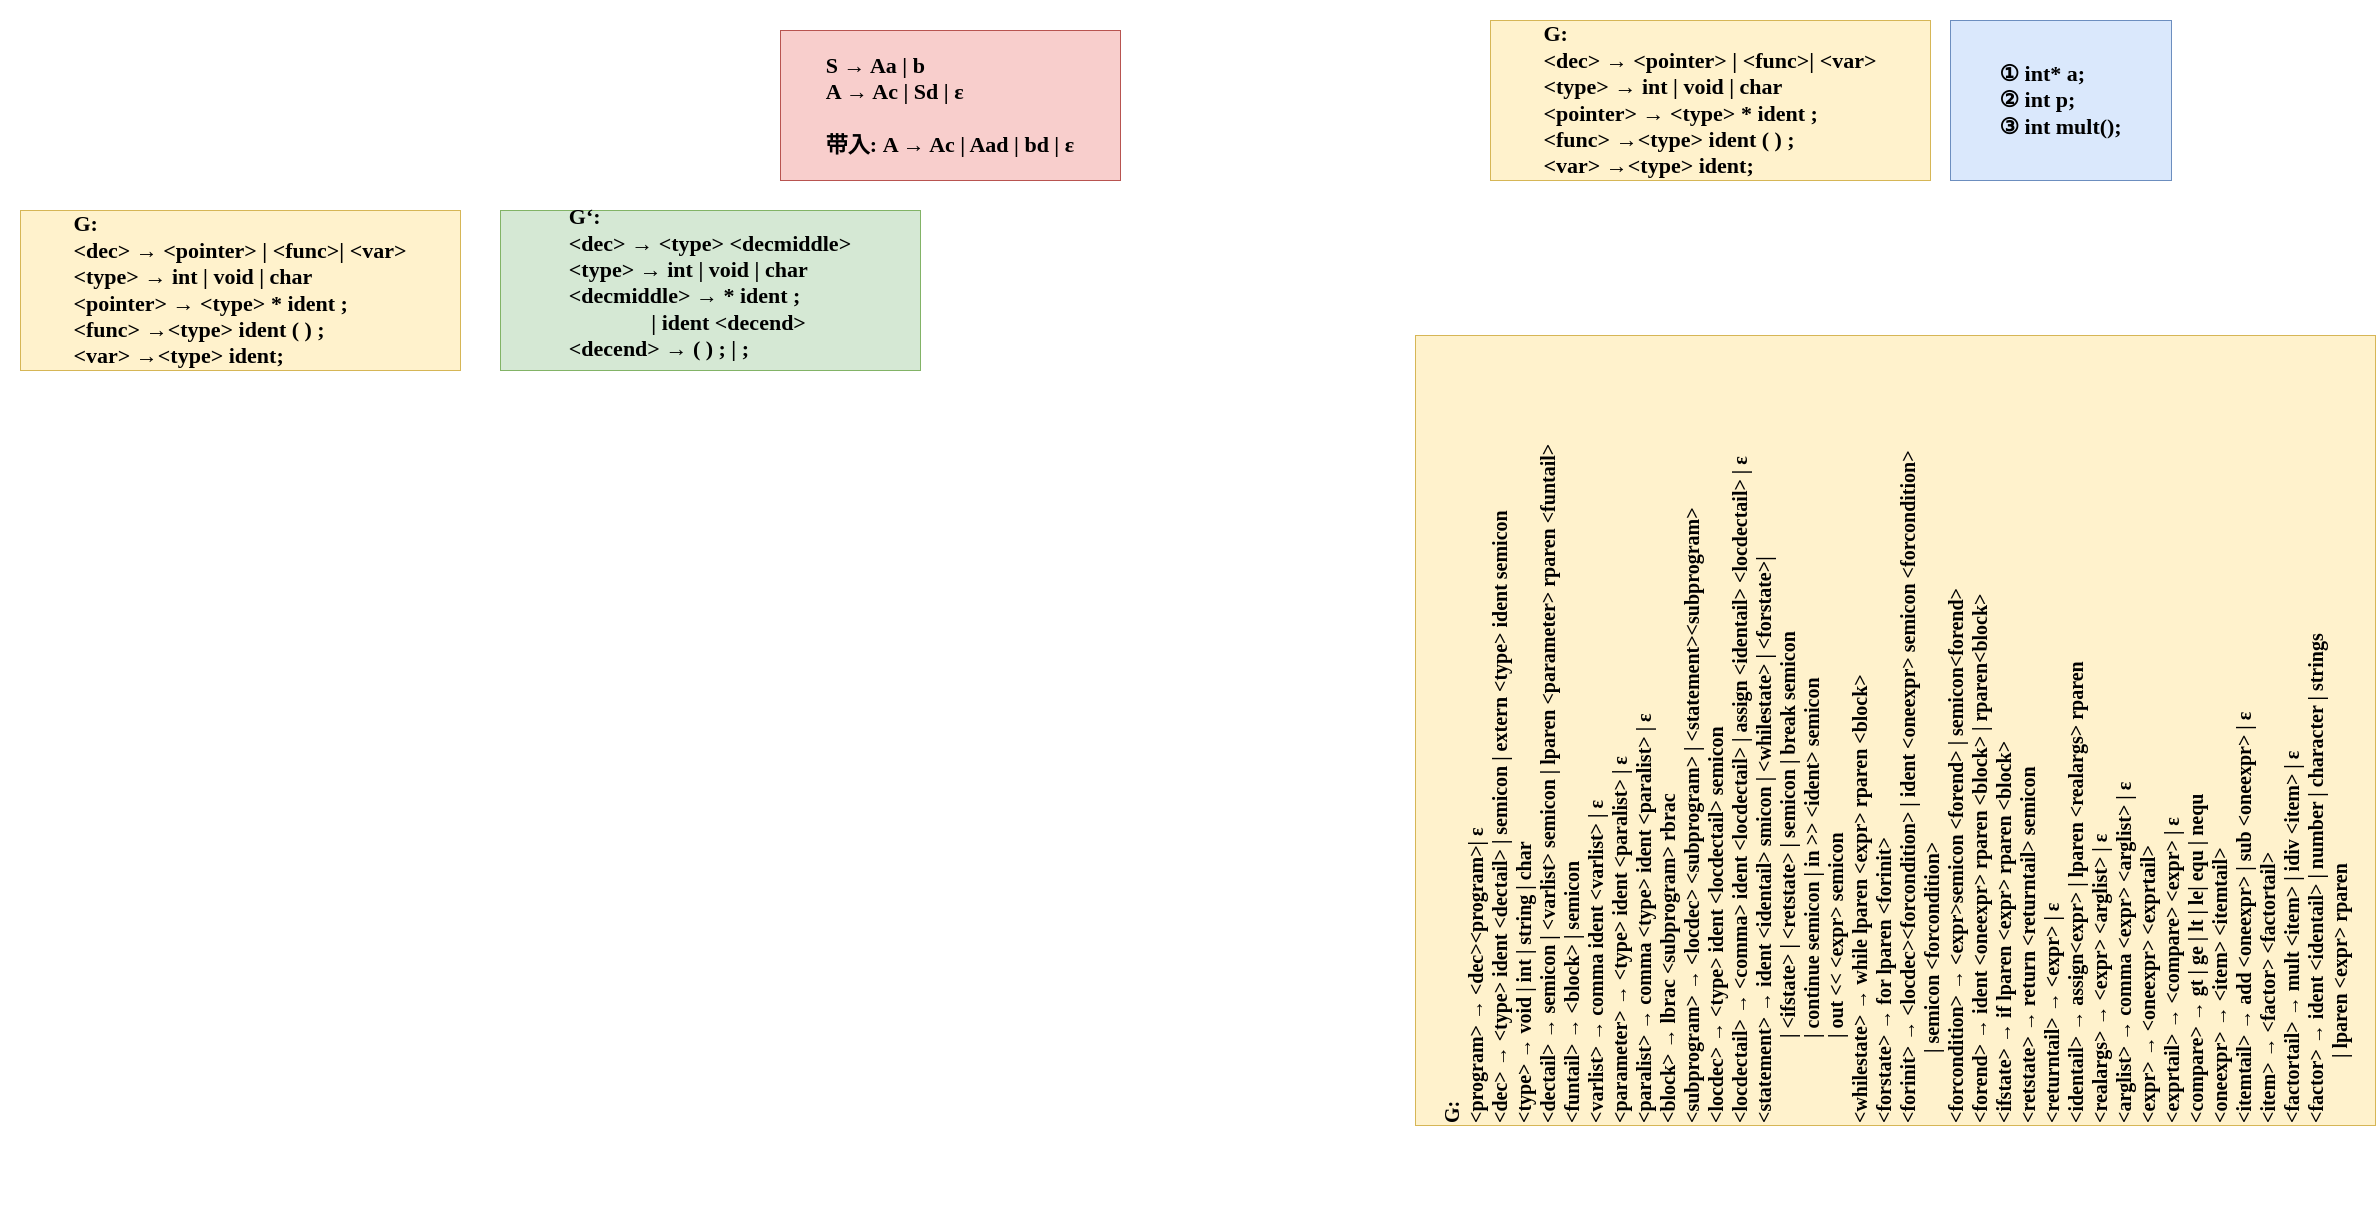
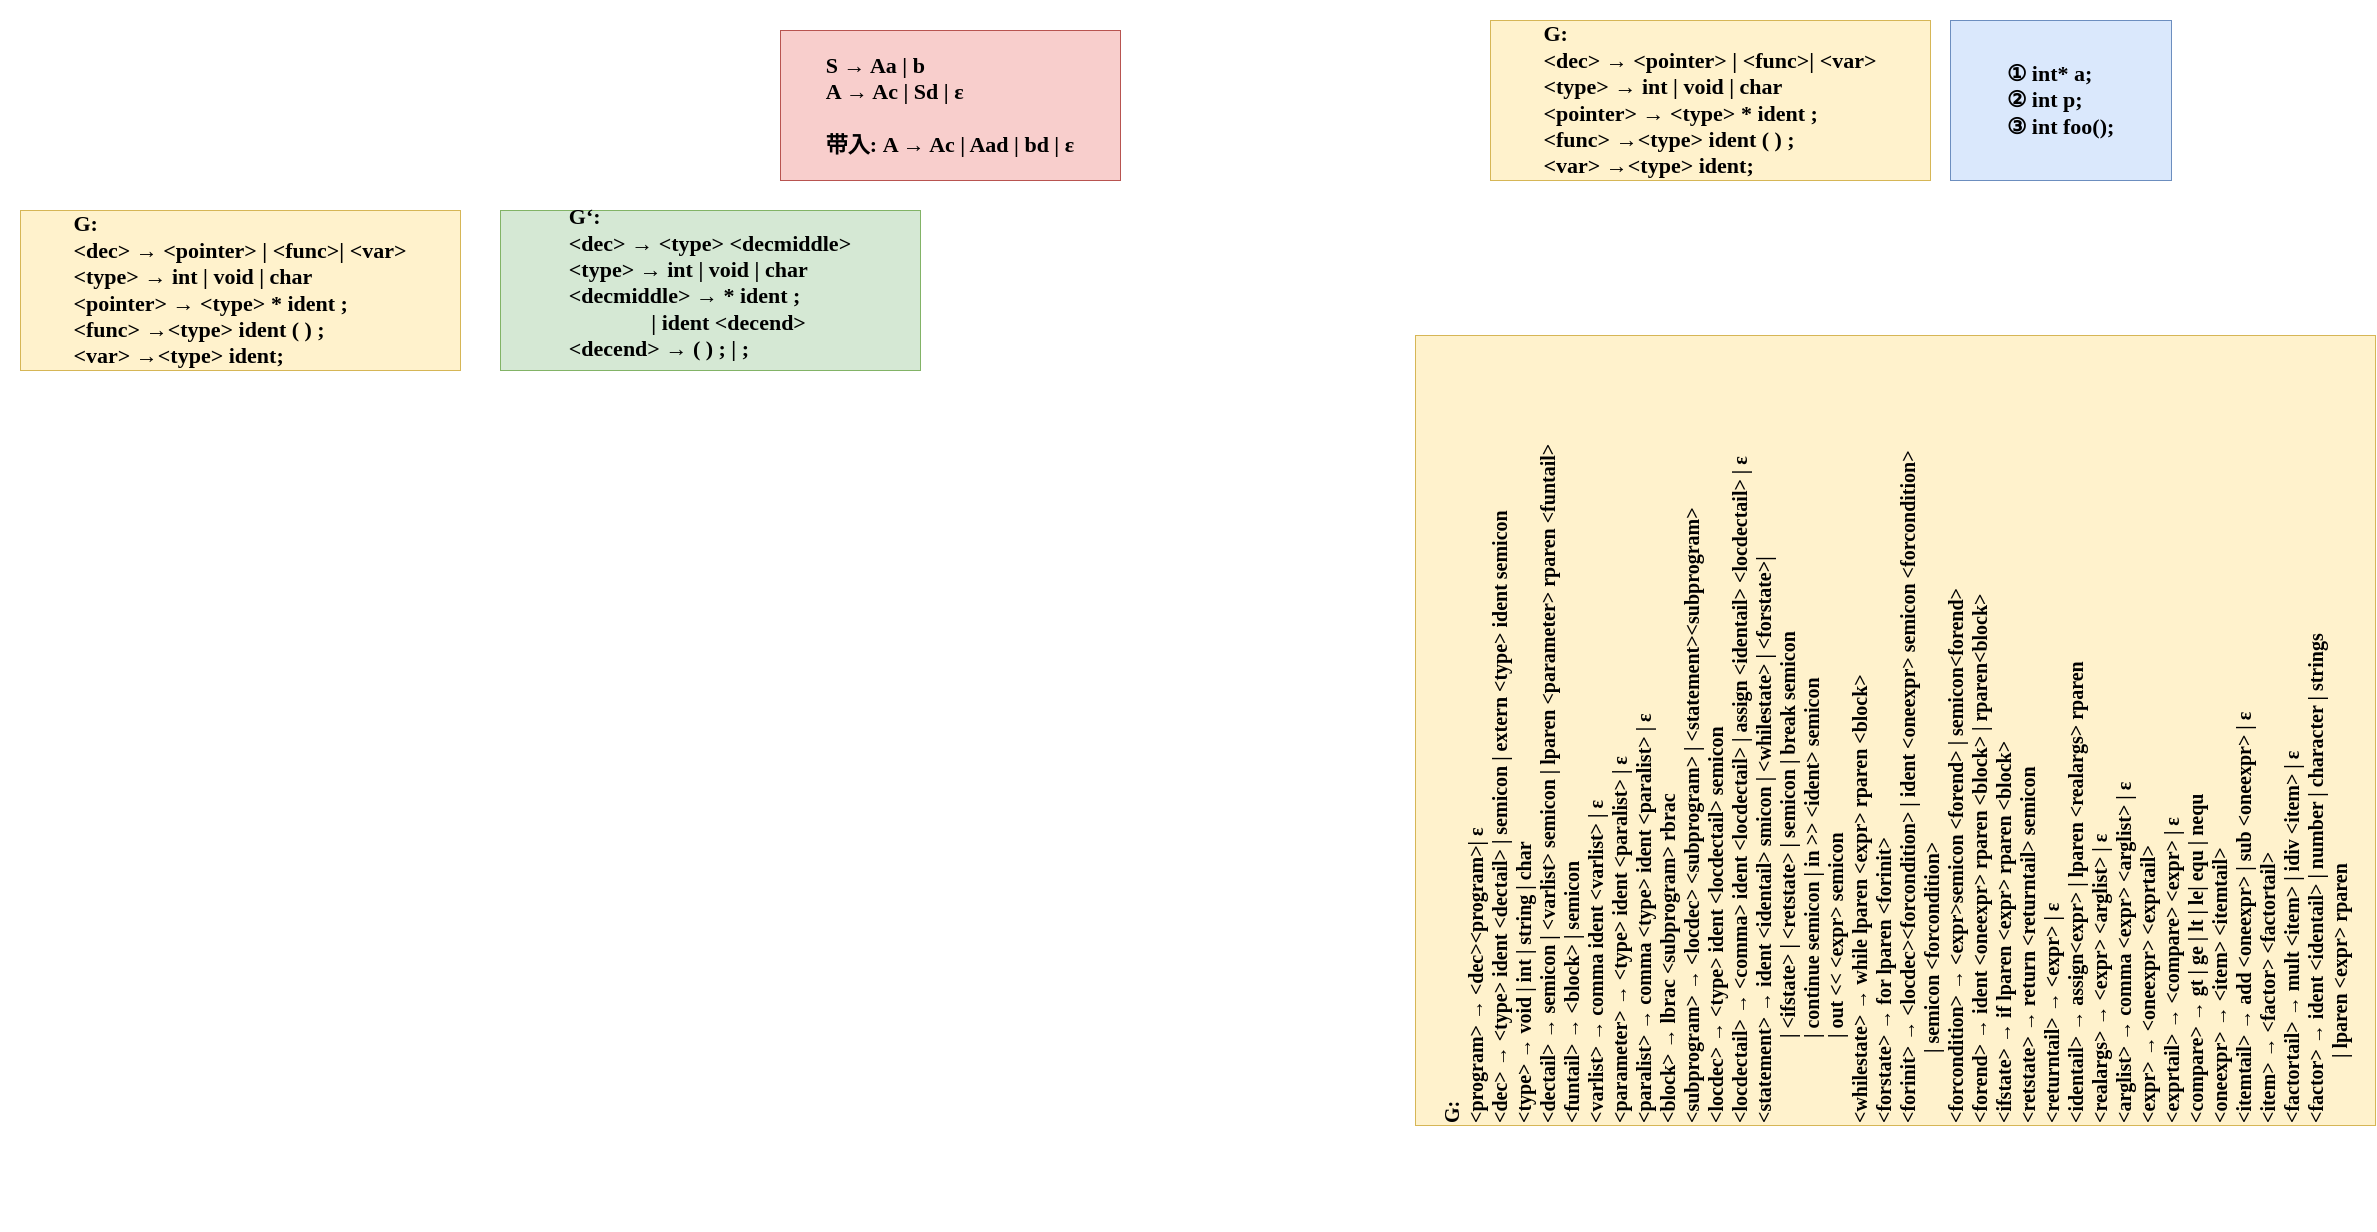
(2061, 101) -> (2061, 101)
